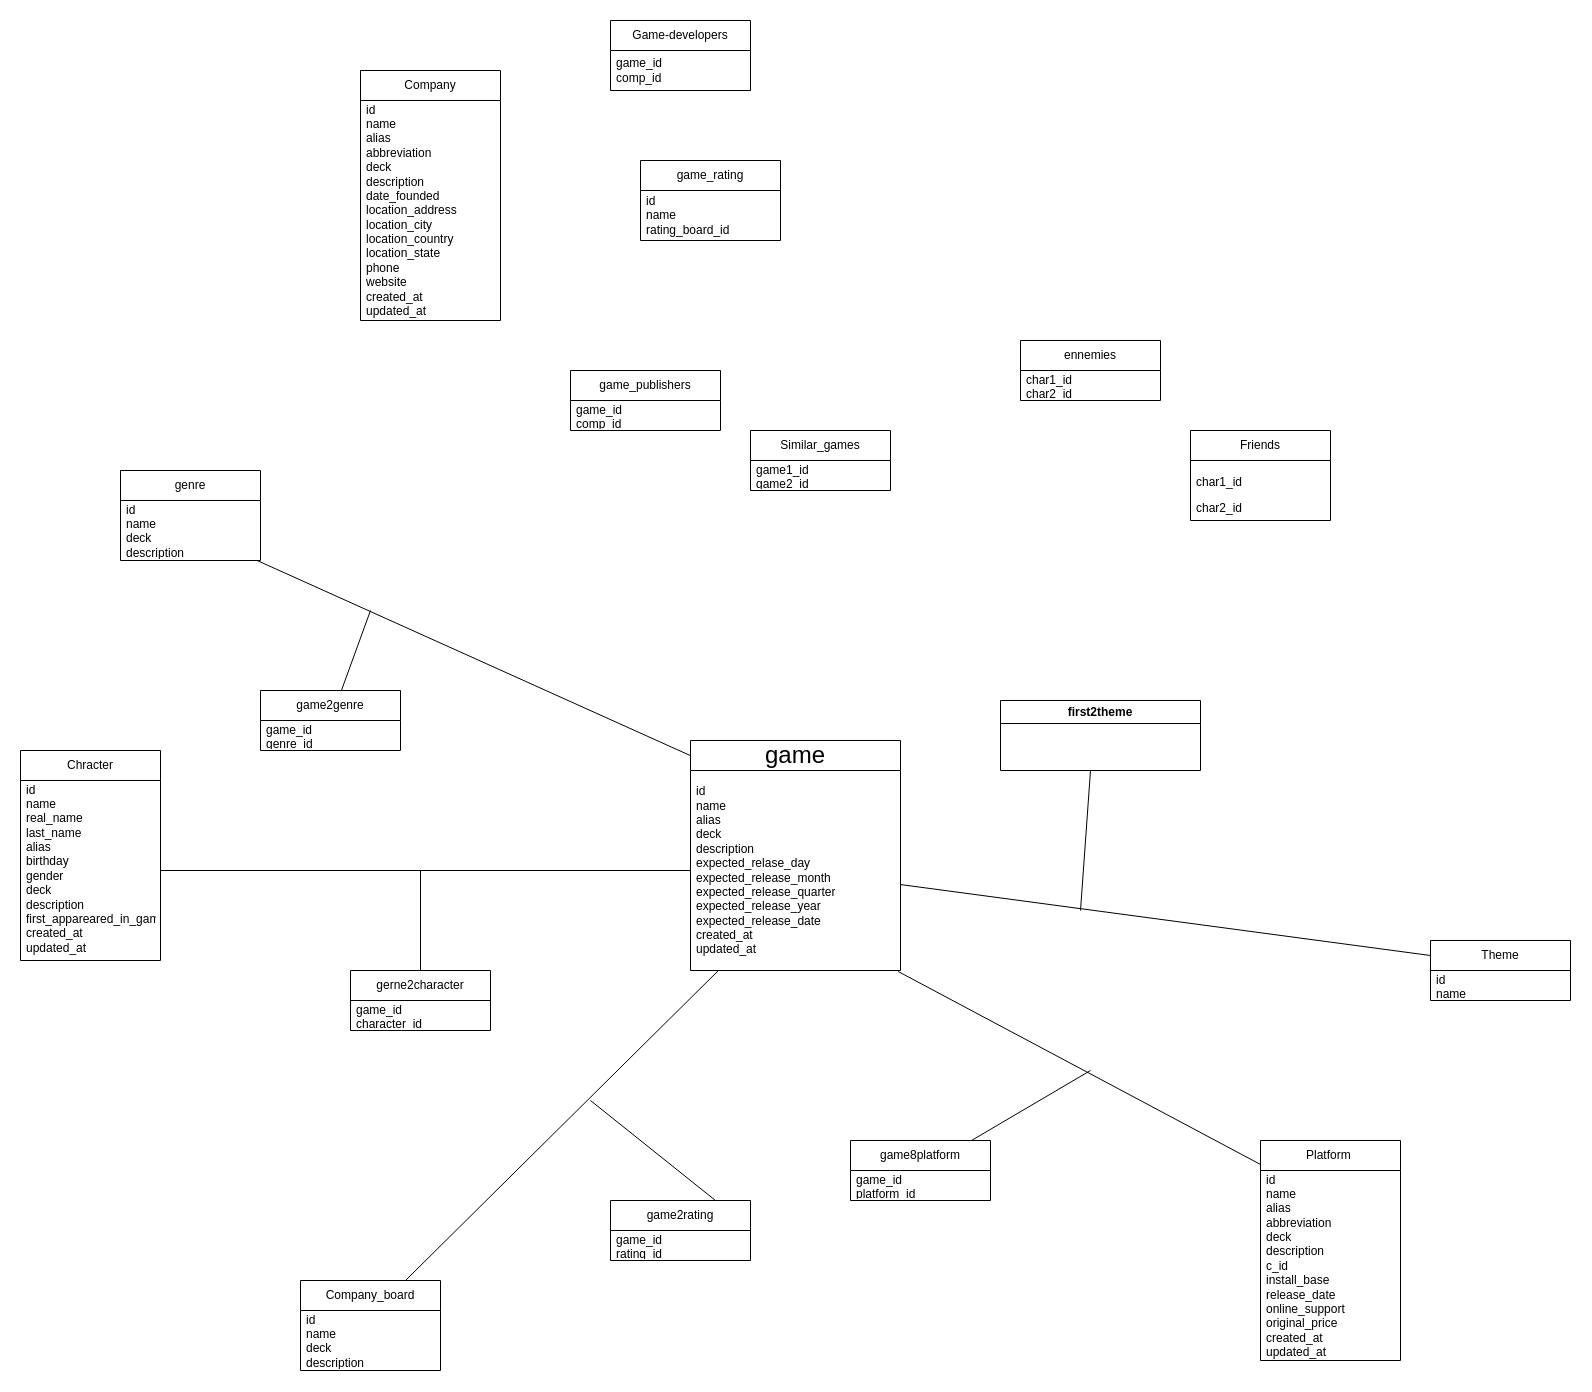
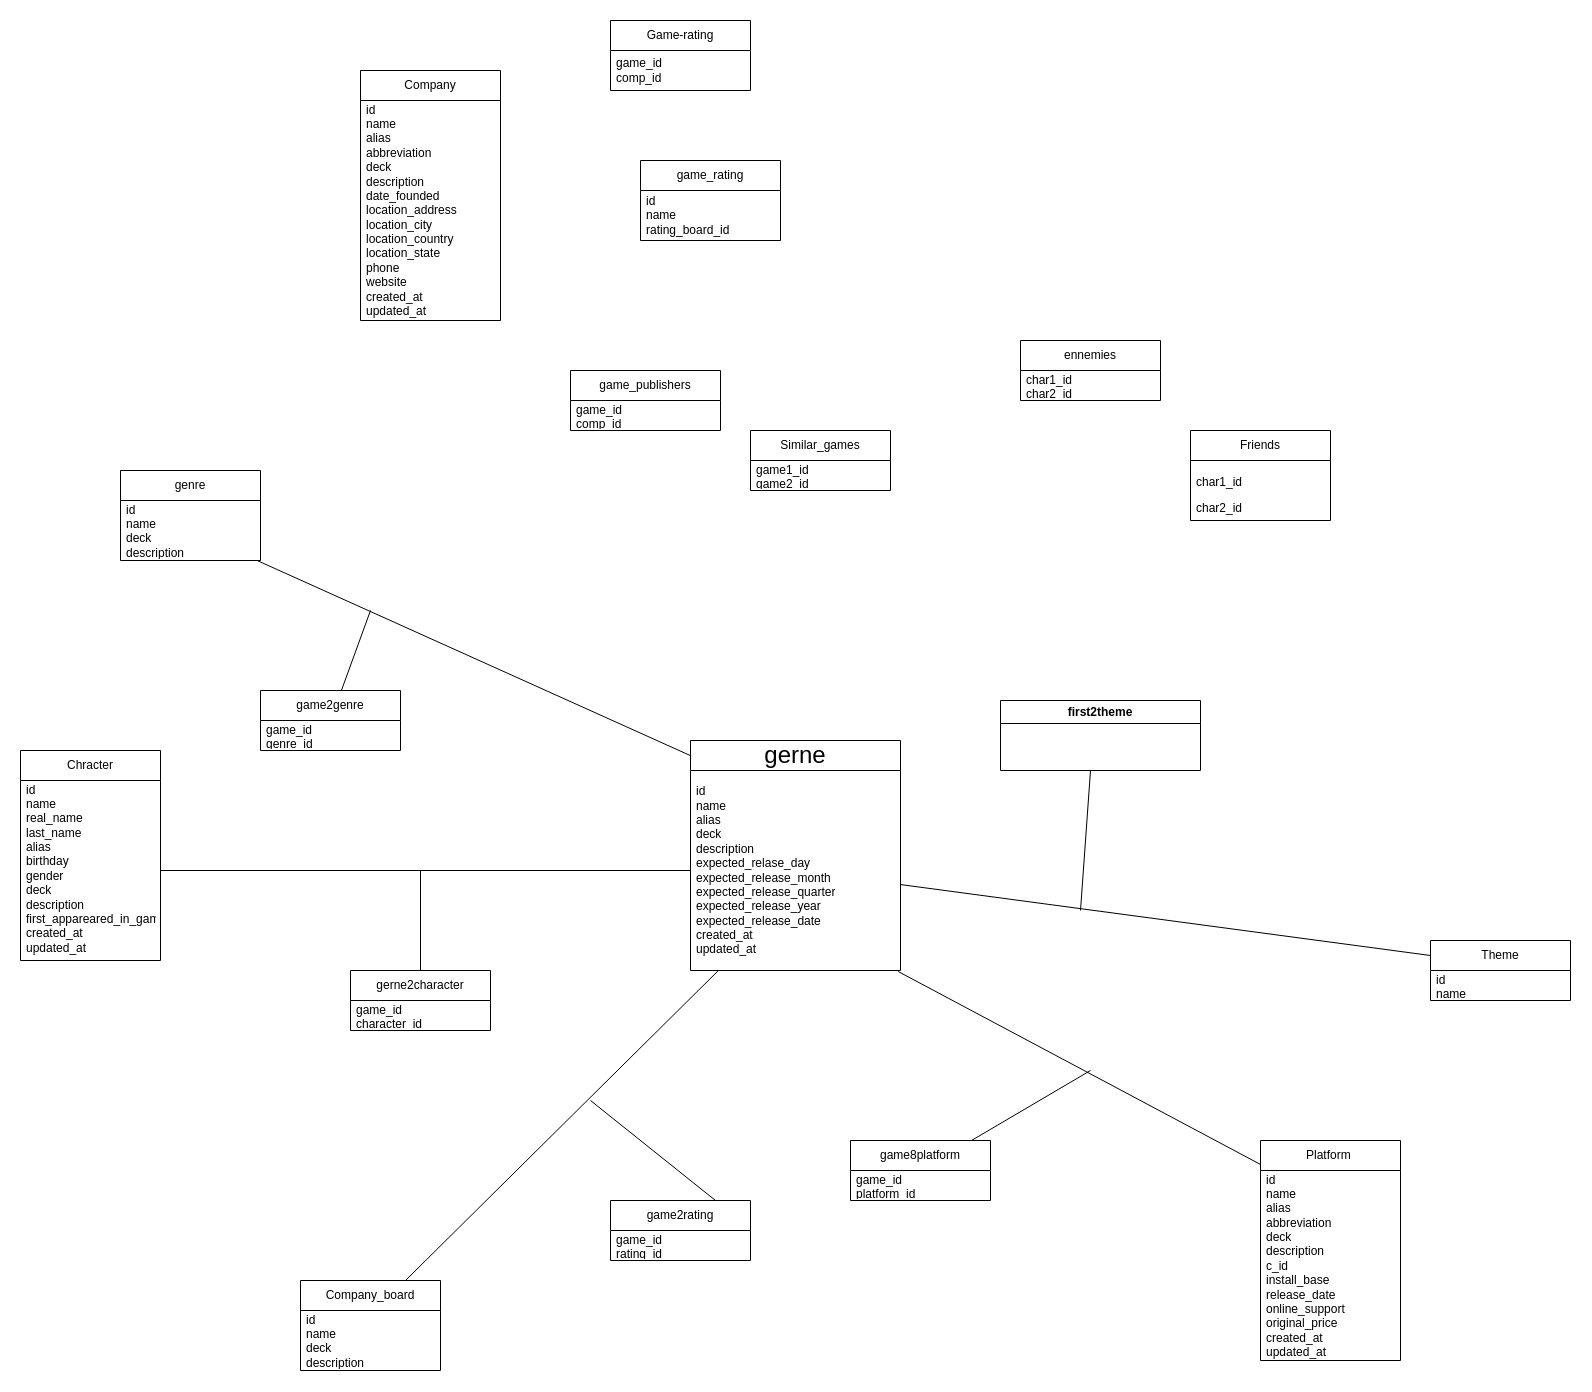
(681, 36) -> (681, 36)
(796, 756) -> (796, 756)
